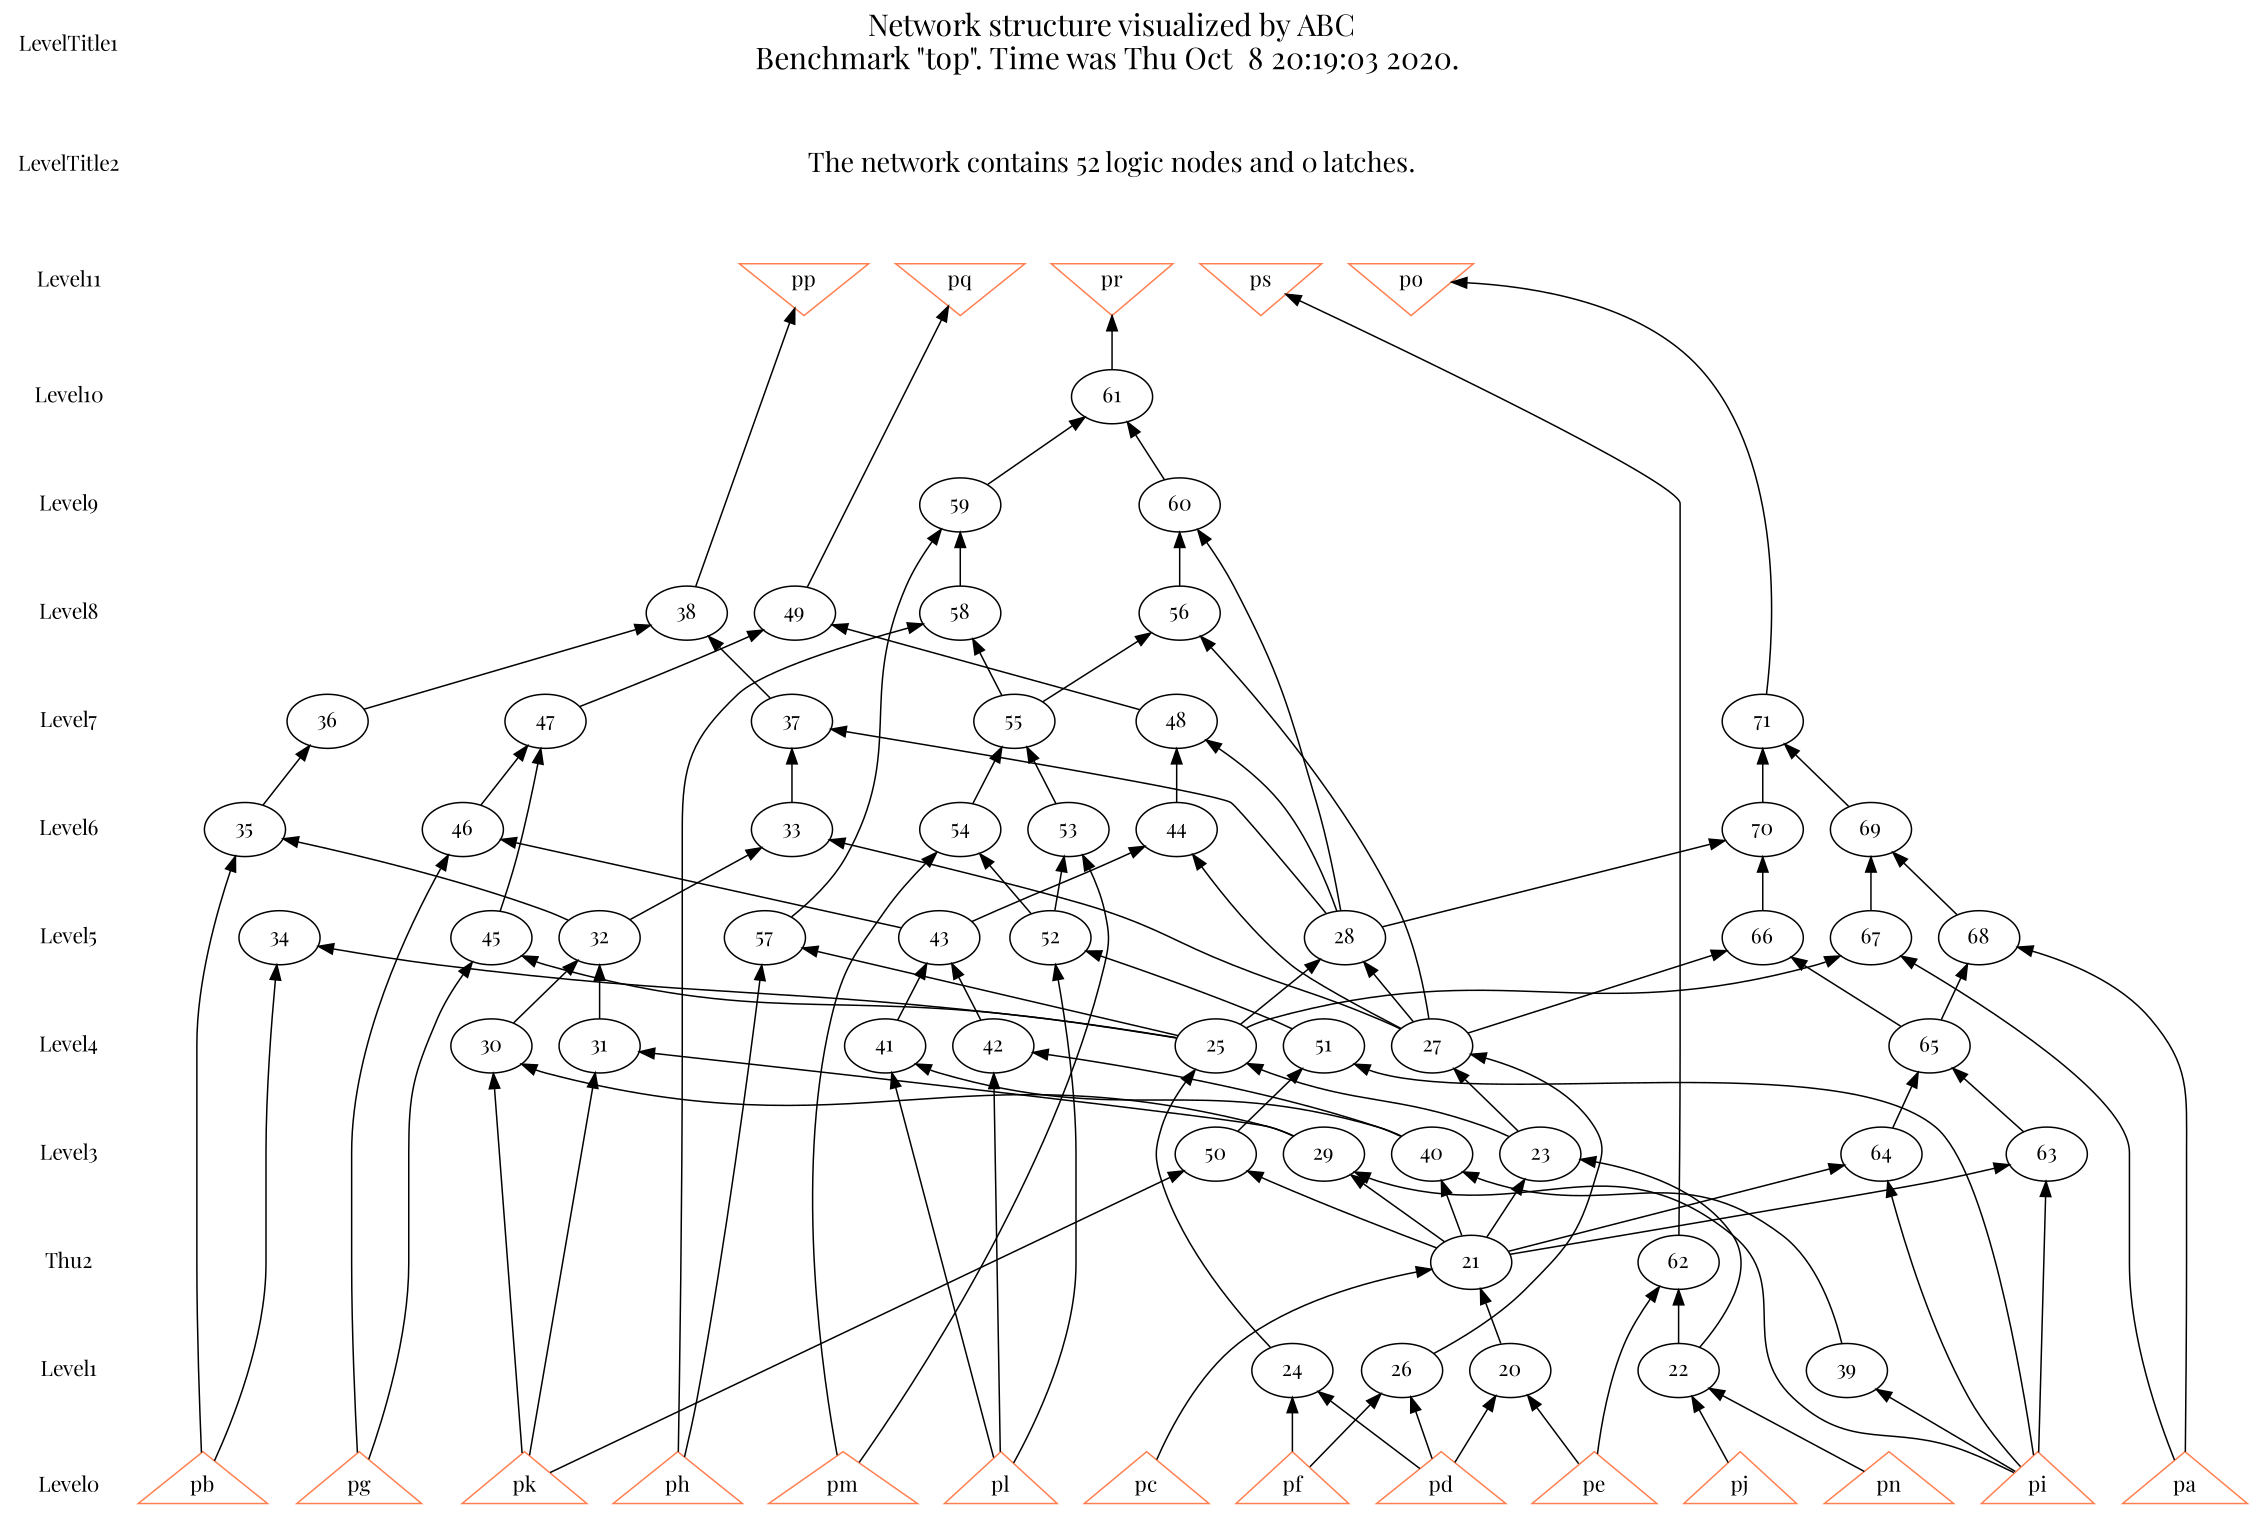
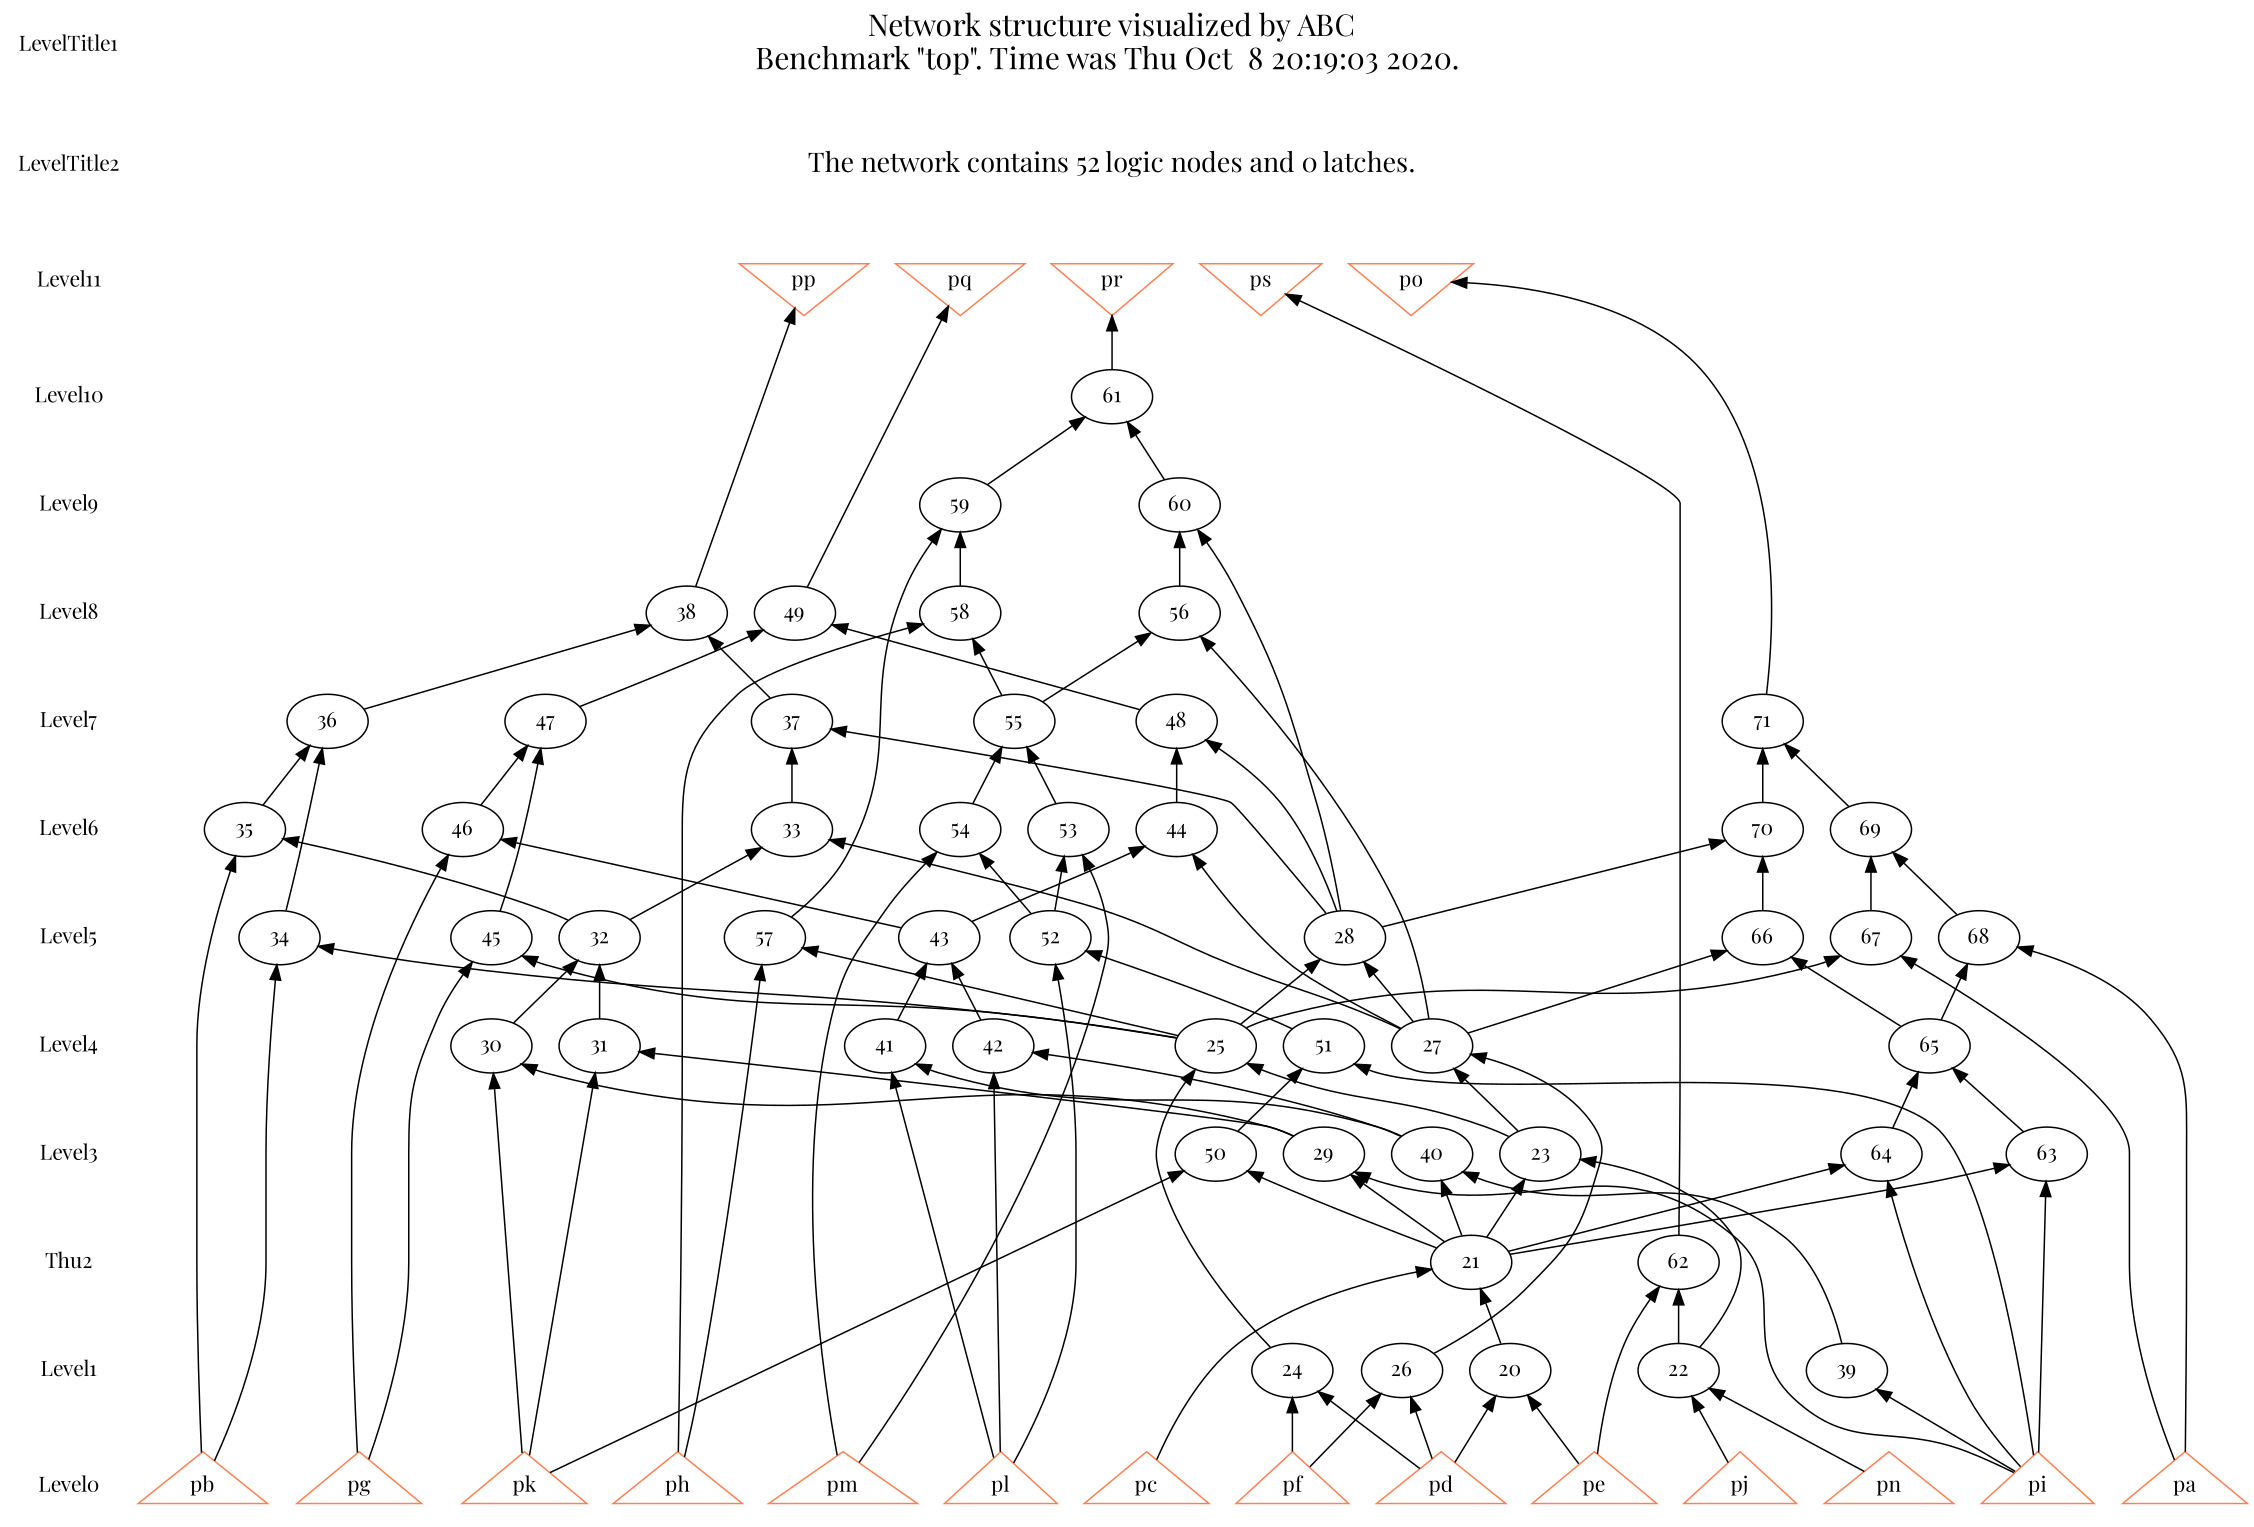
none -> (304, 834)
